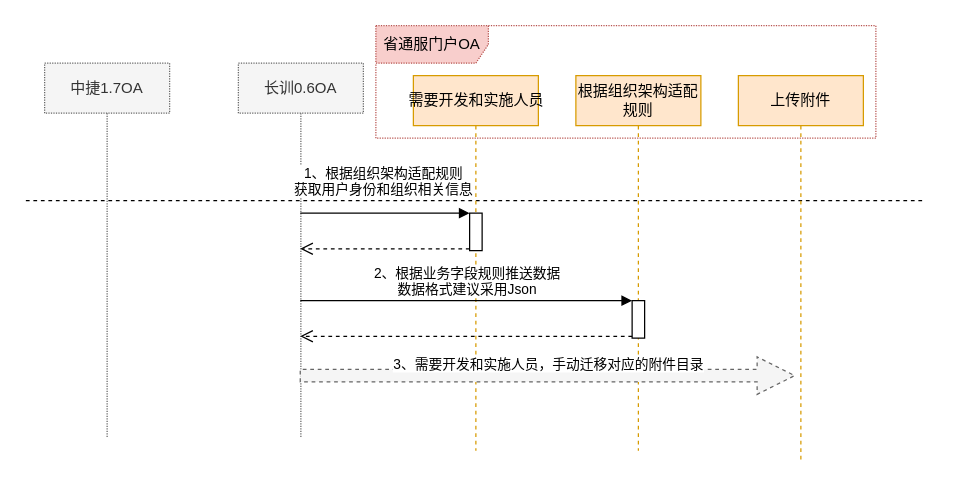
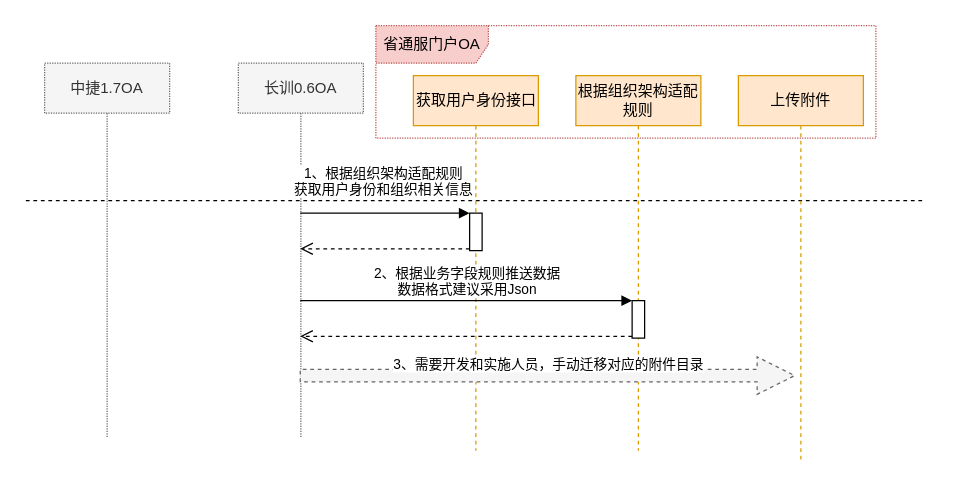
(476, 101) -> (476, 101)
